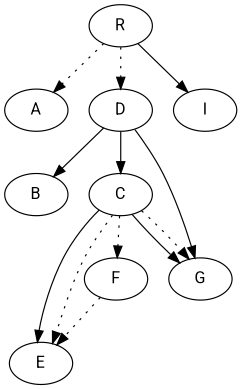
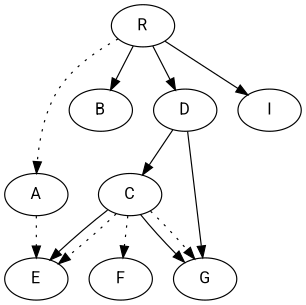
(121, 62) -> (161, 63)
(83, 148) -> (125, 63)
(83, 317) -> (36, 231)
